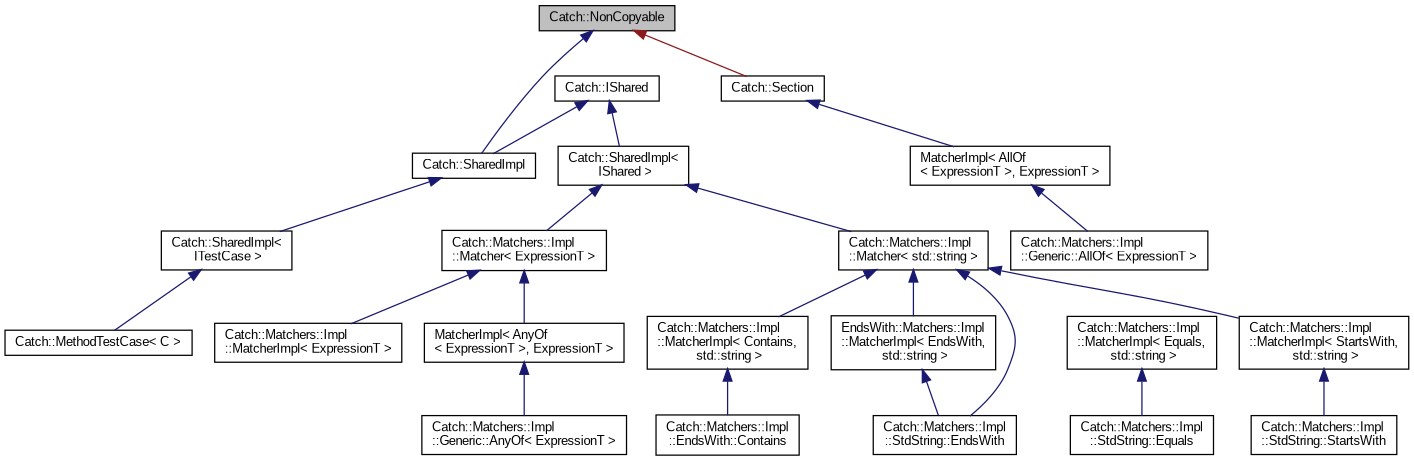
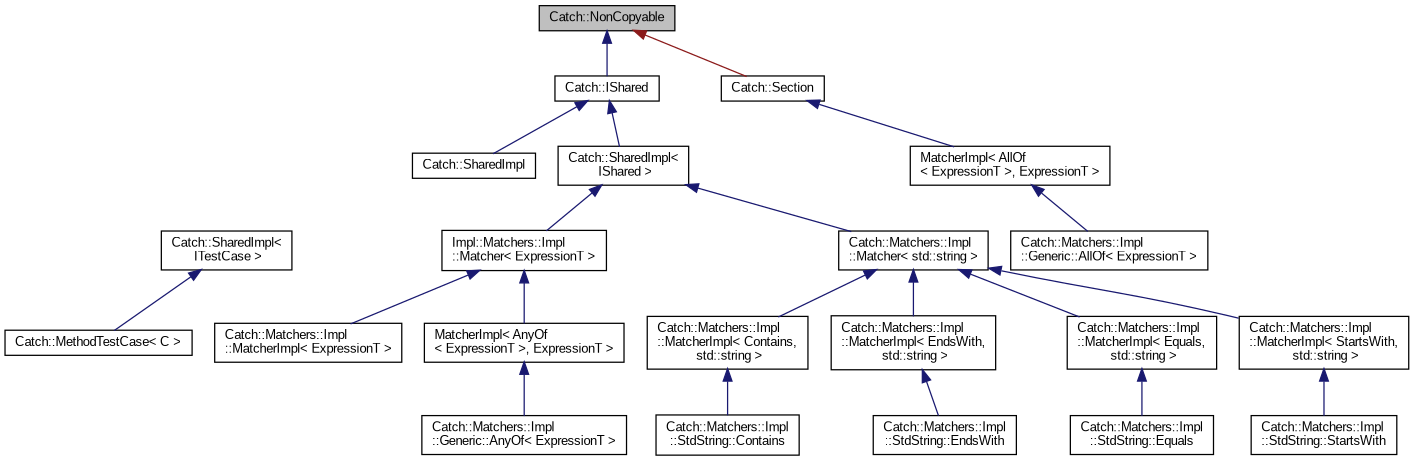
(528, 92) -> (607, 60)
(355, 207) -> none
(524, 250) -> (524, 250)
(913, 343) -> (913, 343)
(1015, 344) -> (1025, 296)
(728, 435) -> (728, 435)
